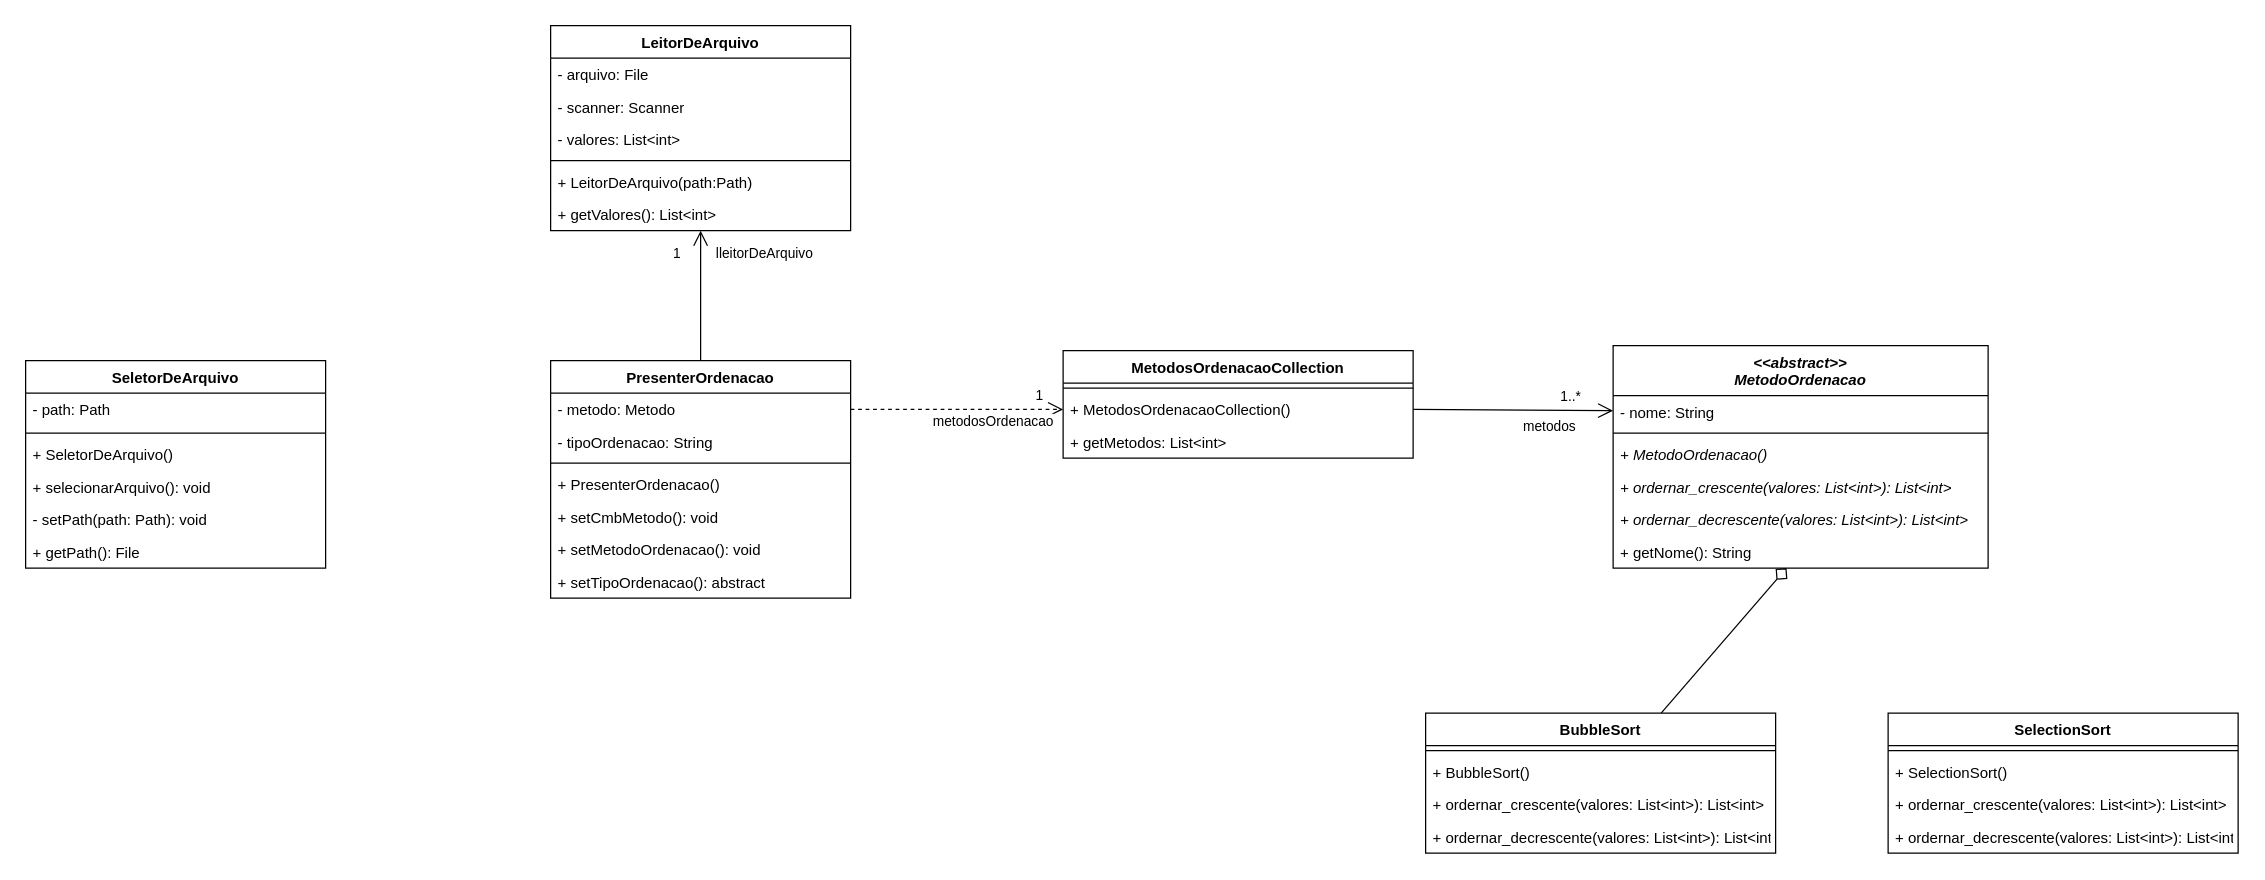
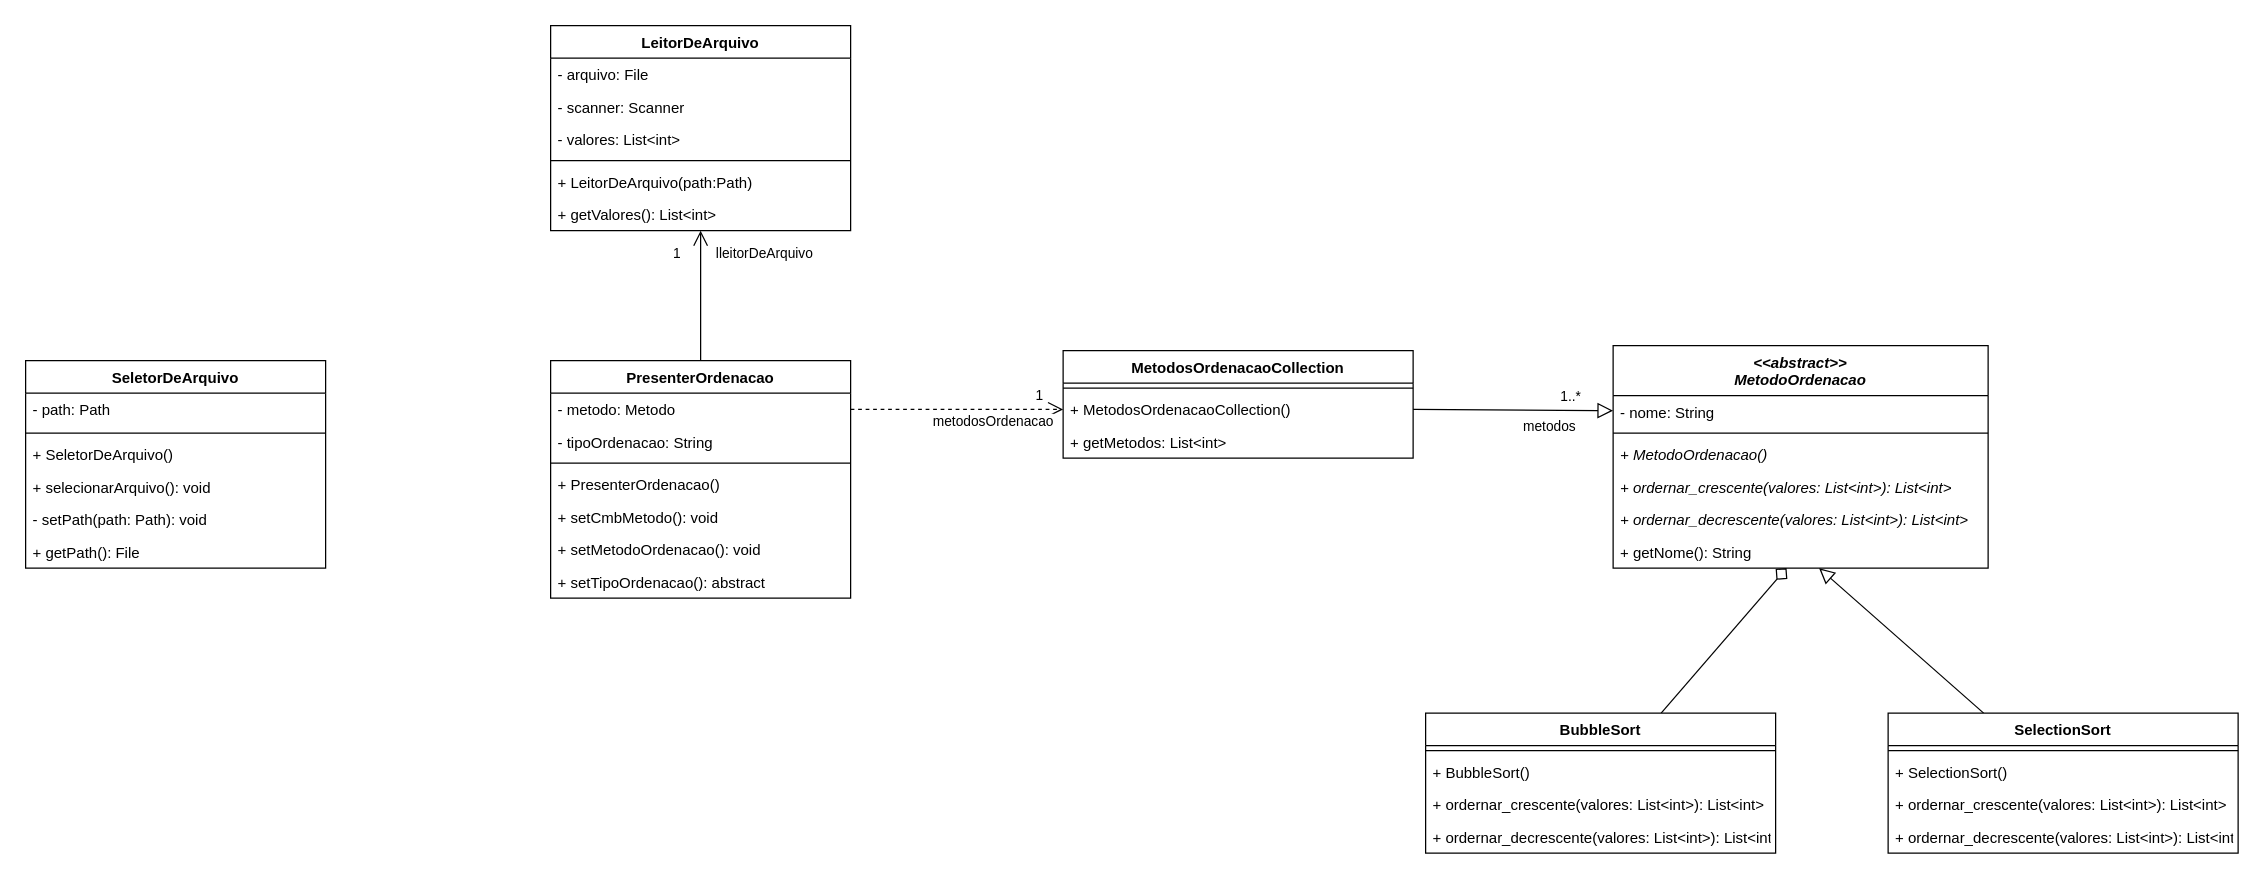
(1602, 411) -> (1596, 411)
none -> (1907, 646)
